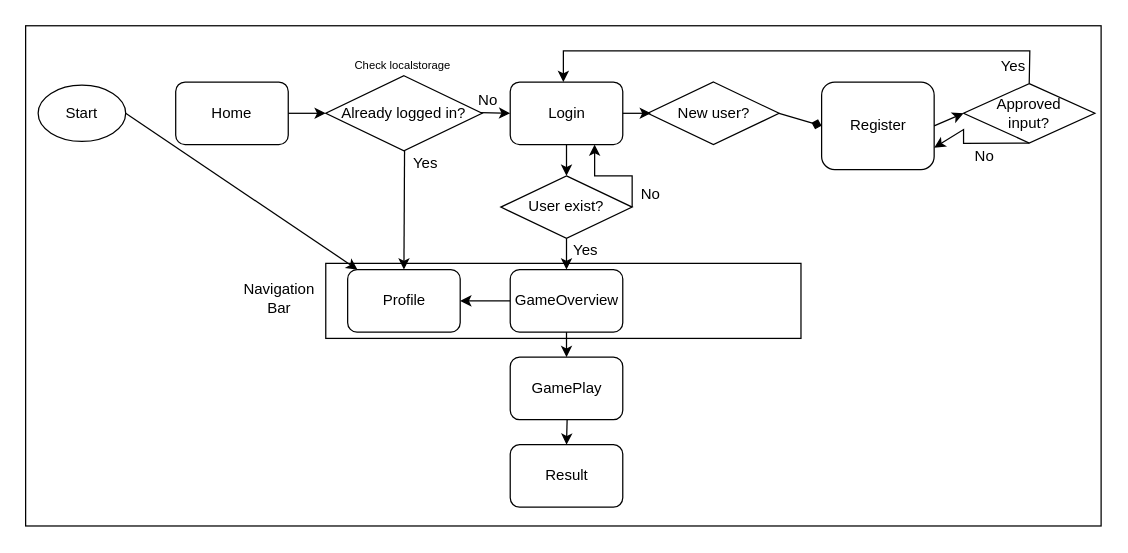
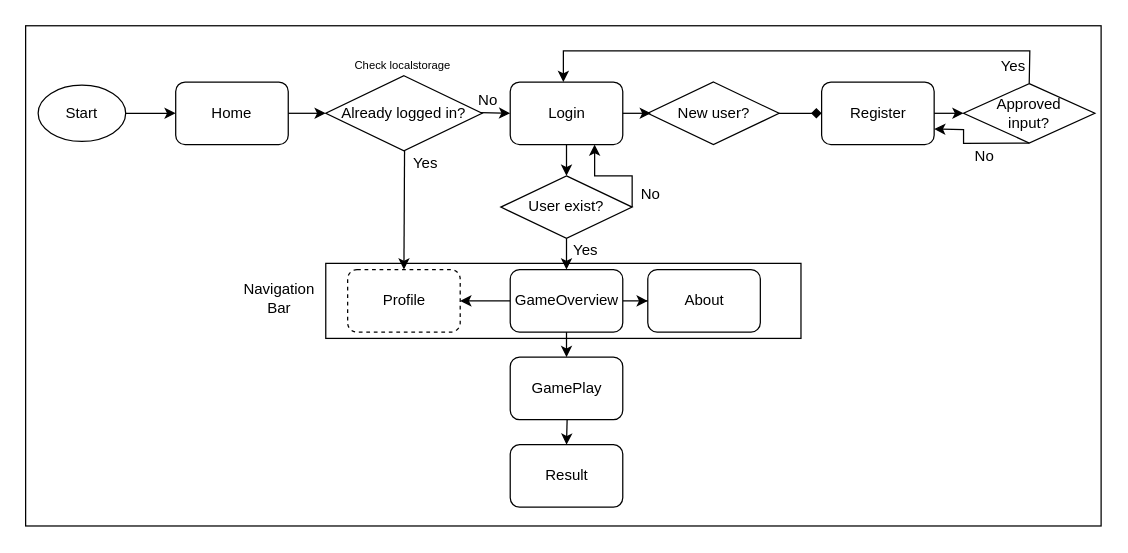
(878, 126) -> (878, 113)
(238, 189) -> (147, 113)
(404, 301) -> (404, 301)
none -> (640, 301)
none -> (704, 301)
